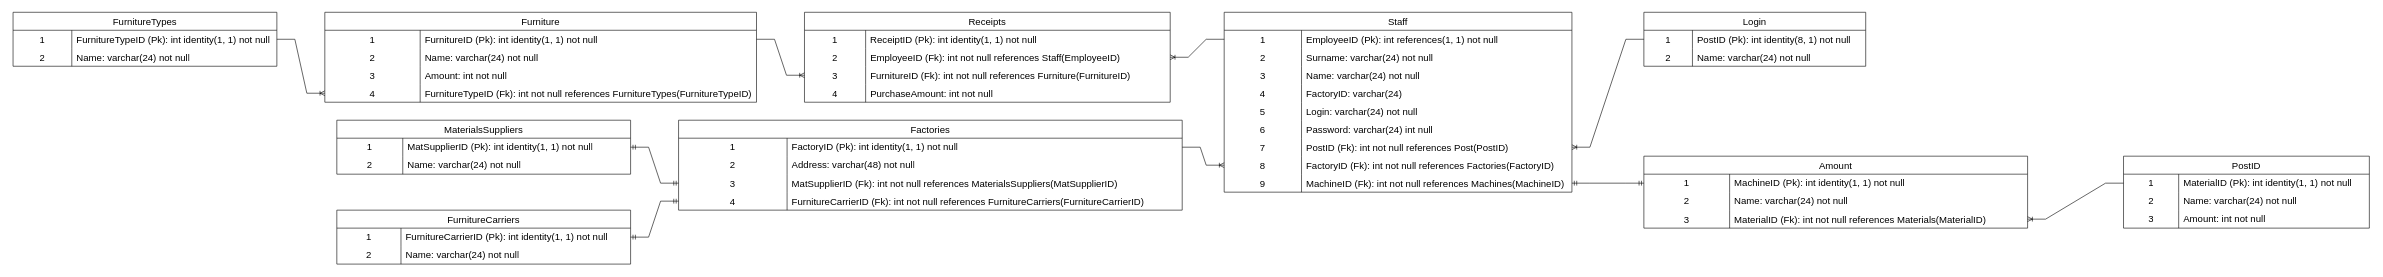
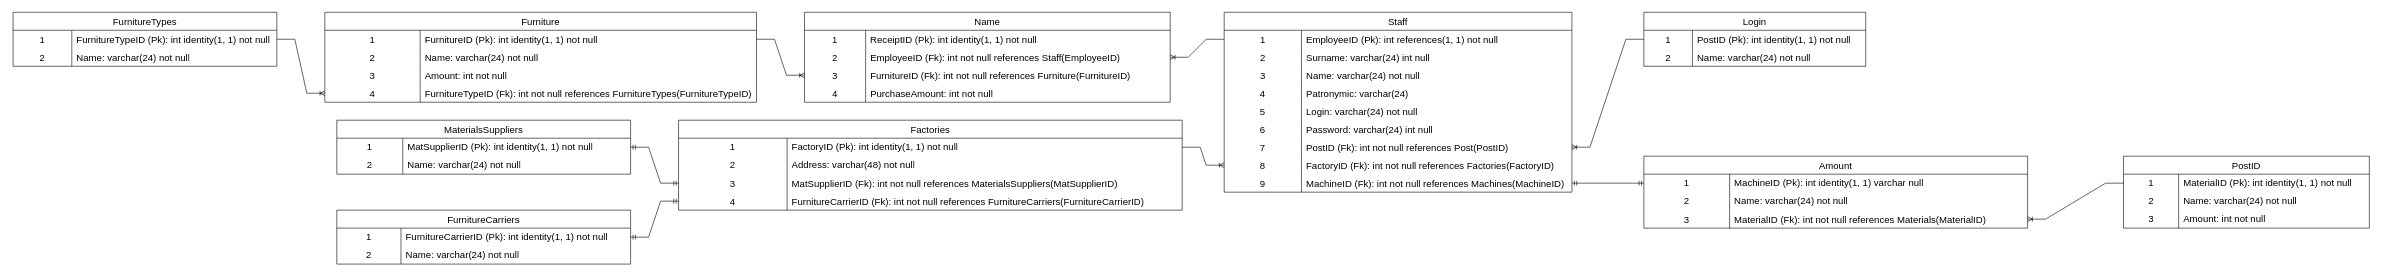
(987, 22) -> (987, 22)
(1782, 39) -> (1782, 39)
(1377, 57) -> (1376, 57)
(1363, 94) -> (1364, 94)
(1833, 183) -> (1844, 183)
